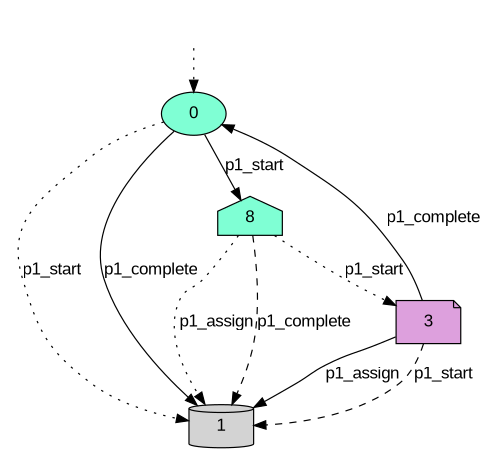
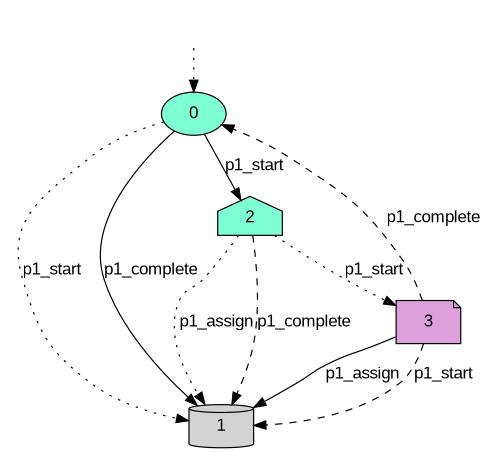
(345, 196) -> (345, 196)
(250, 218) -> (250, 218)
